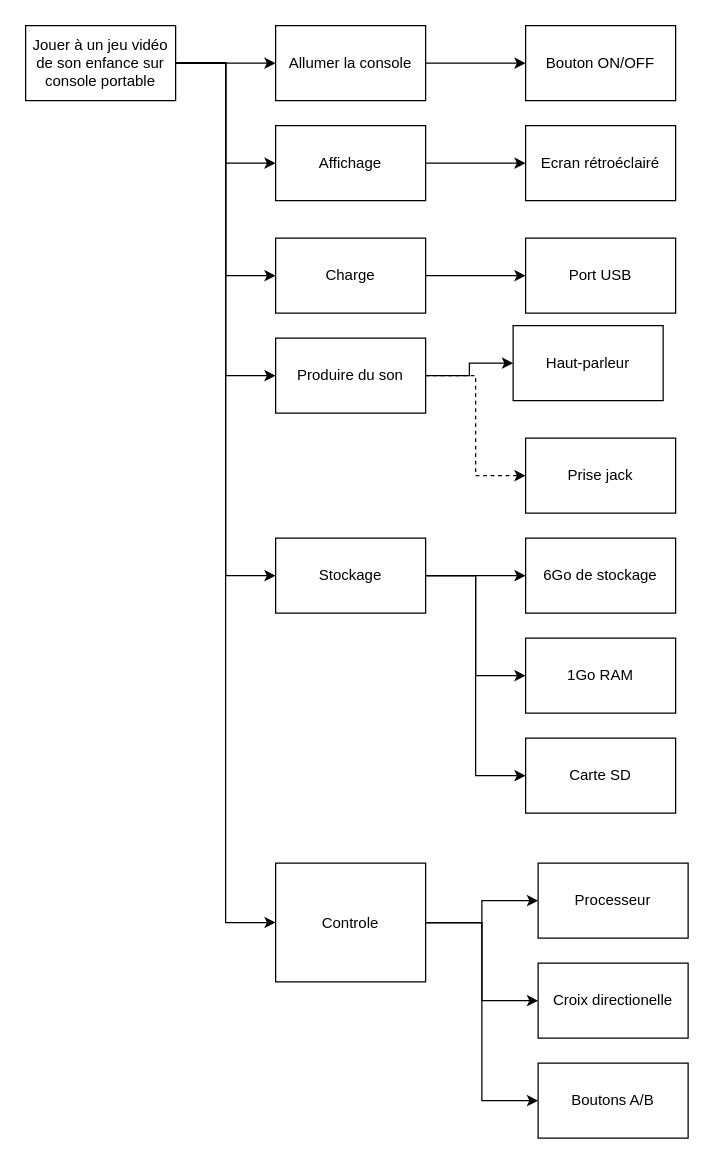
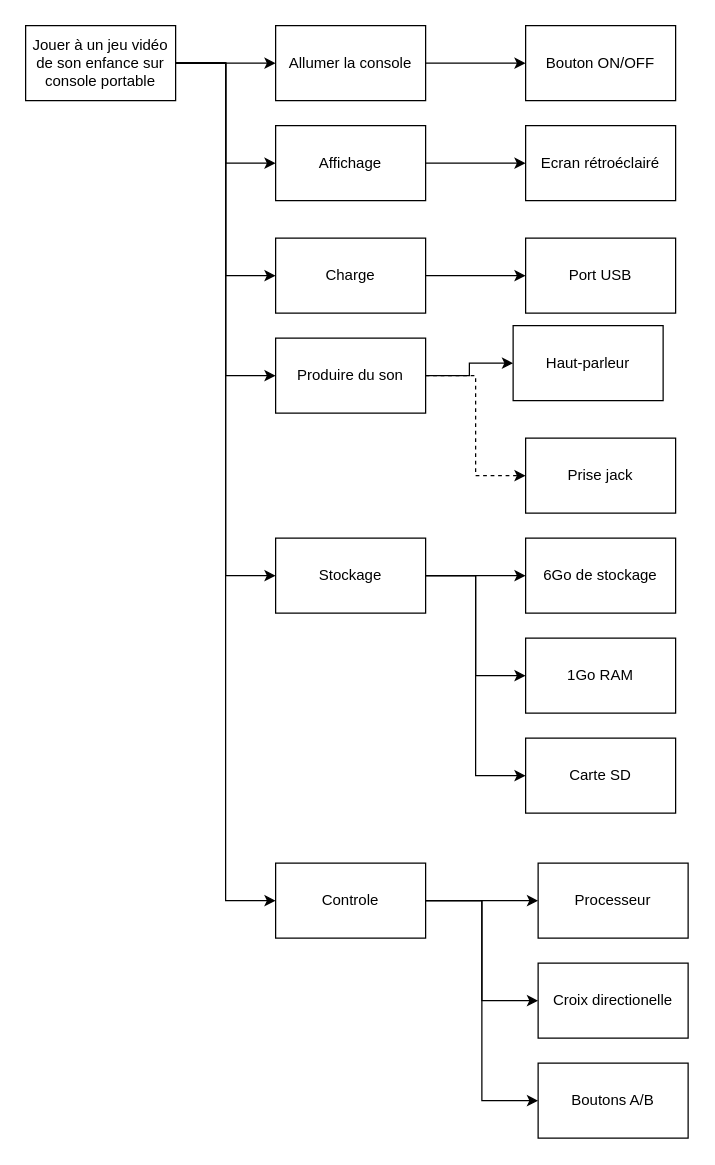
(351, 923) -> (351, 901)
